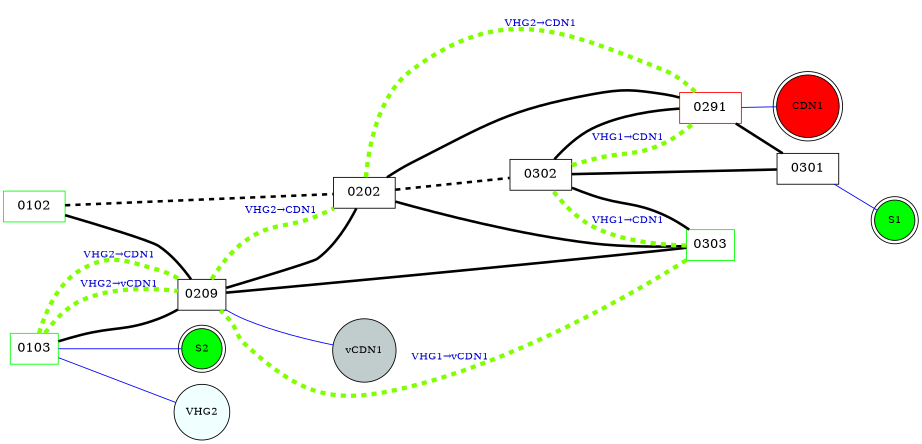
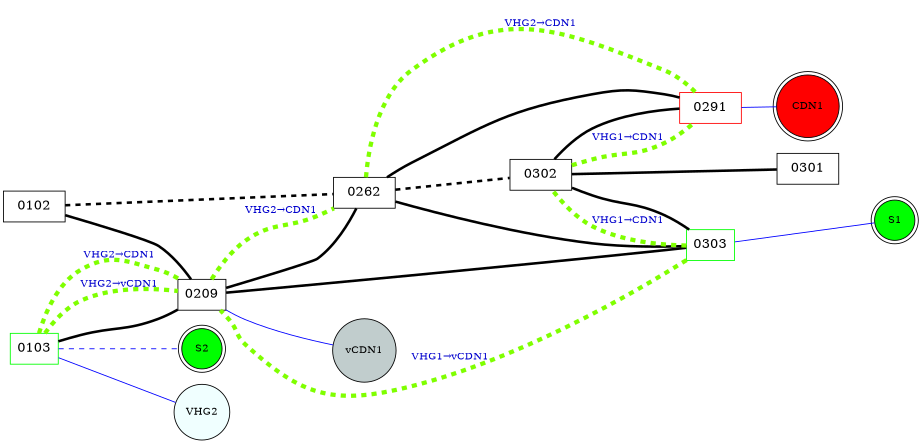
(759, 138) -> none
(364, 193) -> (364, 193)
(856, 197) -> (805, 232)
(34, 207) -> (34, 207)
(120, 349) -> (120, 349)
